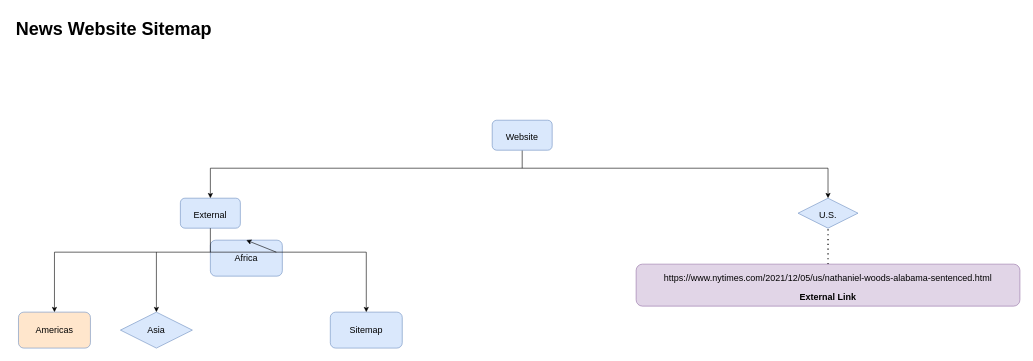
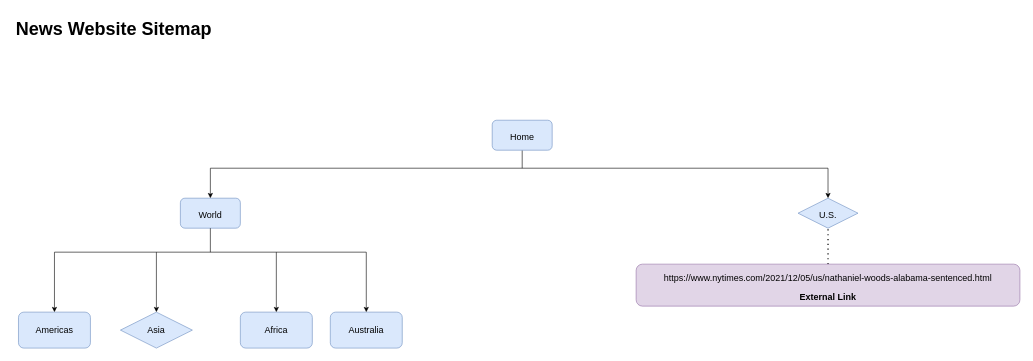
(522, 135) -> (522, 135)
(210, 213) -> (210, 213)
(246, 258) -> (276, 330)
(54, 330) -> (54, 330)
(366, 330) -> (366, 330)
